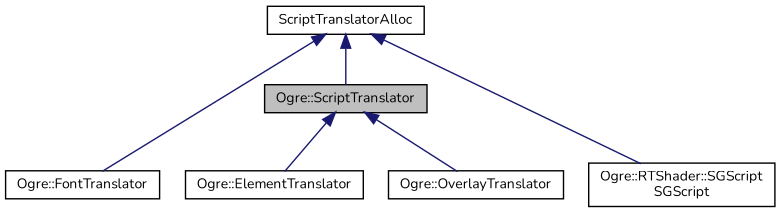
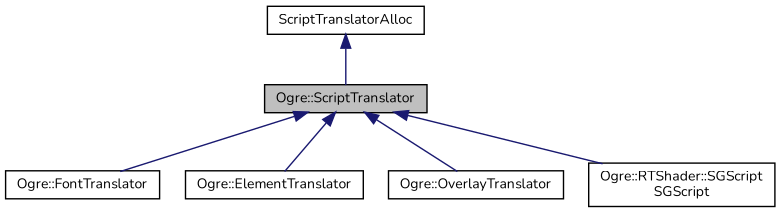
(512, 102) -> (505, 140)
(208, 106) -> (207, 144)
